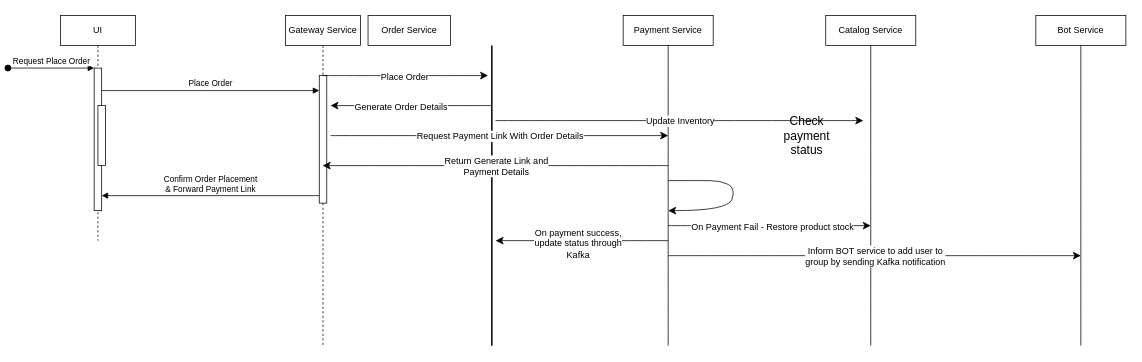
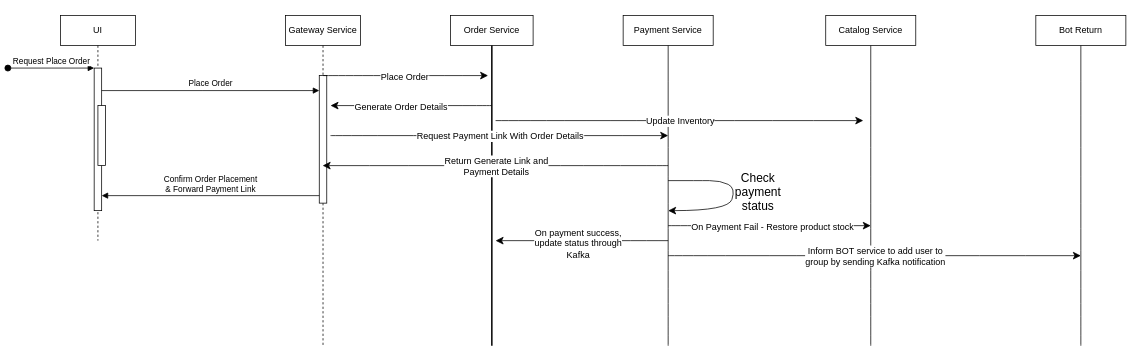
(409, 30) -> (492, 30)
(1080, 30) -> (1080, 30)
(807, 135) -> (758, 192)
